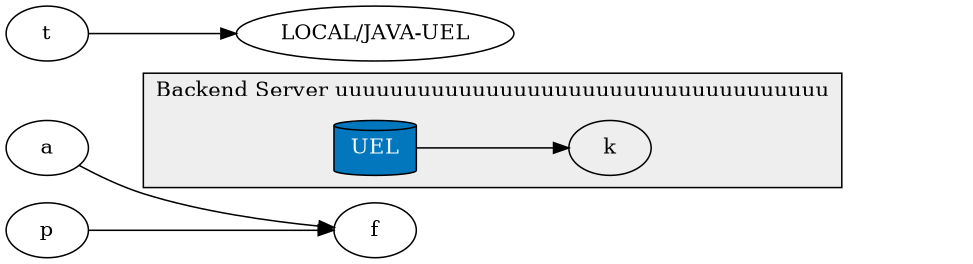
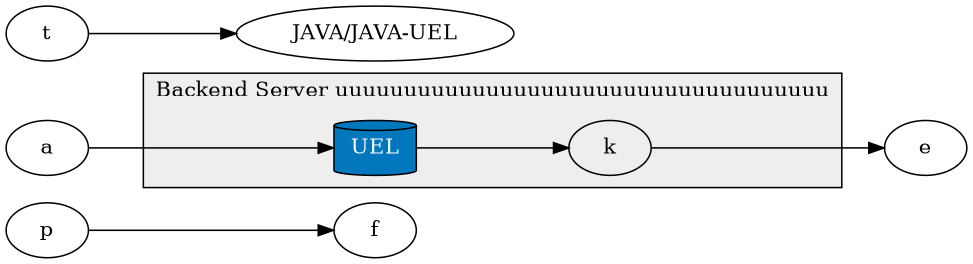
(375, 34) -> (375, 34)
none -> (926, 148)
(196, 207) -> (203, 148)
